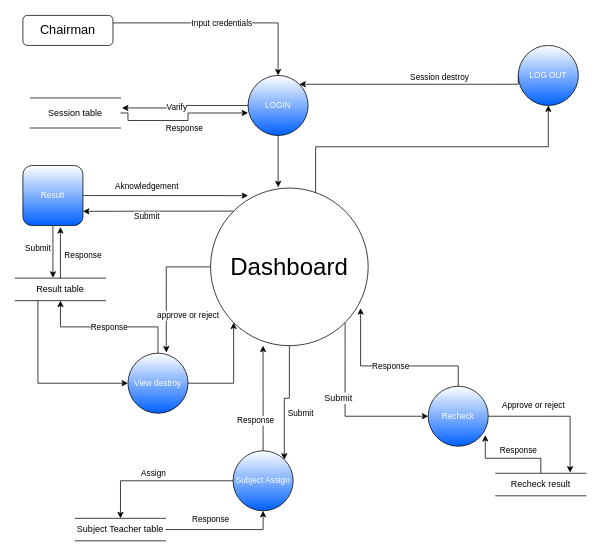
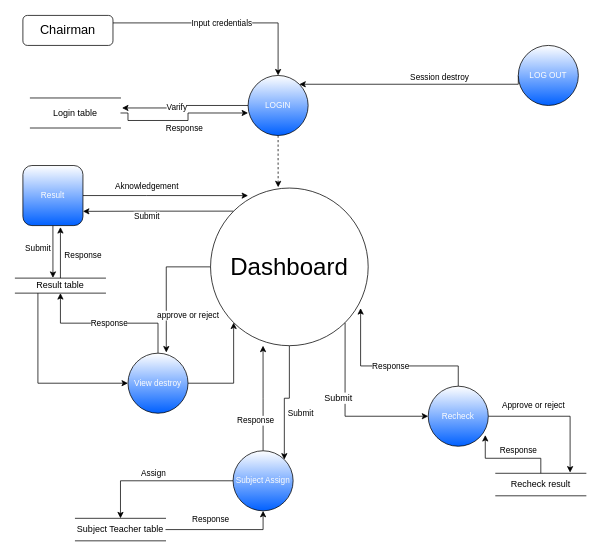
(75, 113) -> (75, 113)
(427, 147) -> none
(278, 159) -> (278, 159)
(60, 289) -> (60, 285)
